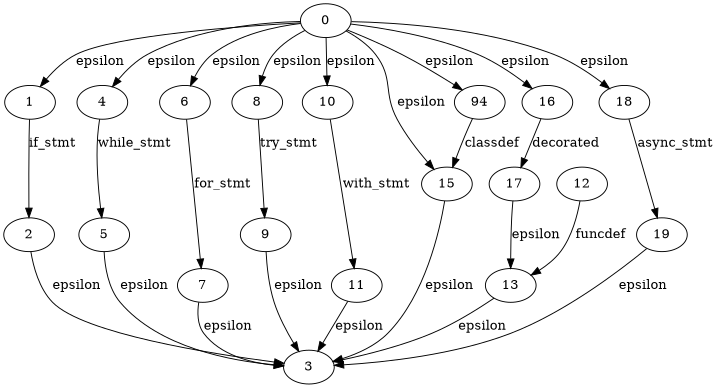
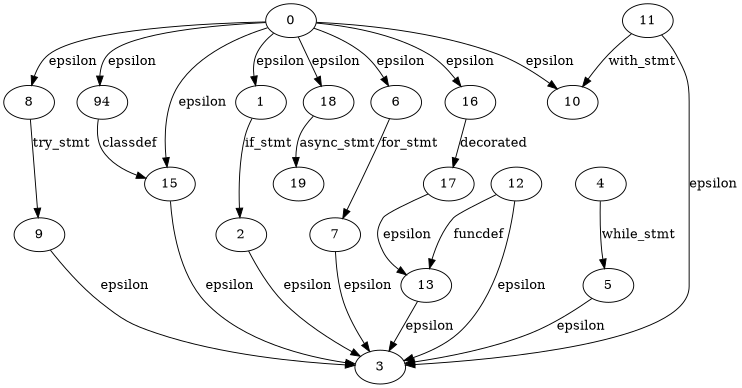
(189, 38) -> none
(341, 189) -> (608, 55)
(506, 335) -> (487, 296)
